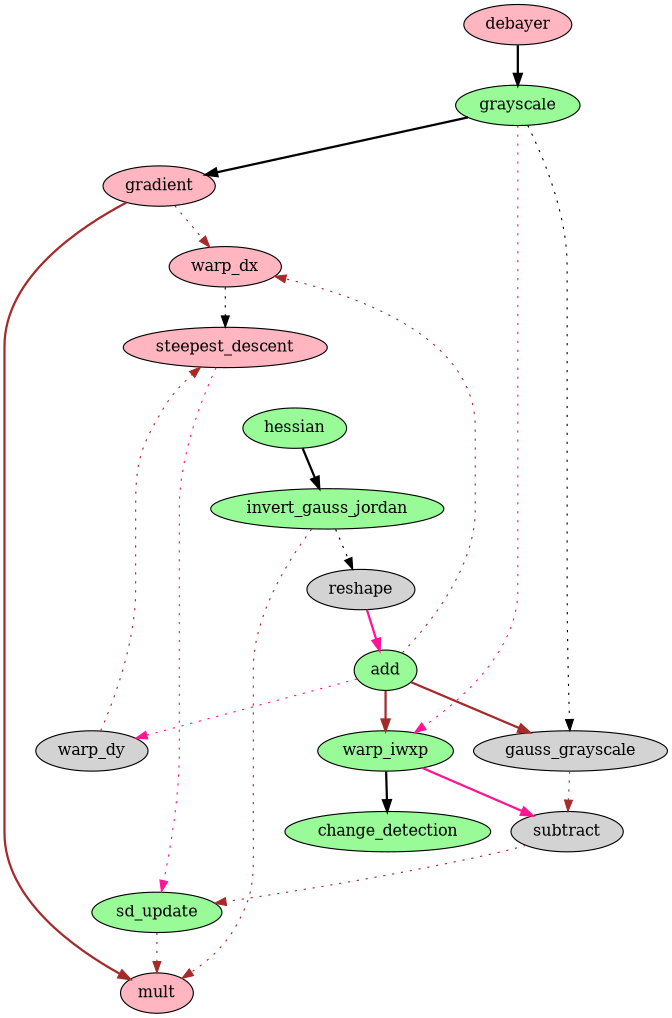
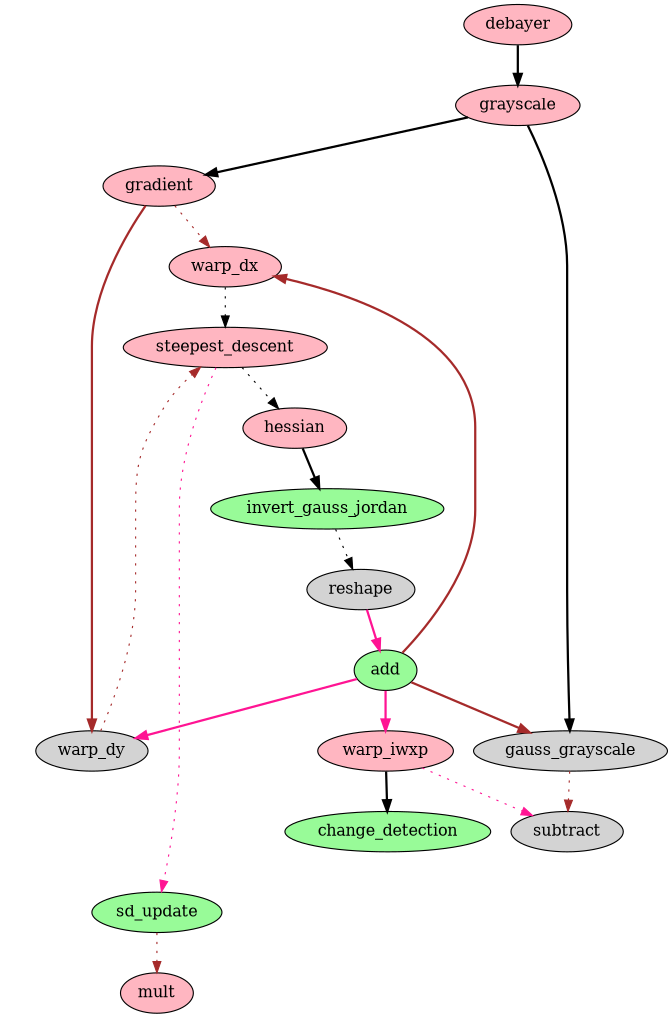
(518, 105) -> (518, 105)
none -> (257, 384)
(567, 419) -> (567, 419)
(474, 421) -> (474, 421)
(295, 428) -> (295, 428)
(518, 443) -> none
(4, 586) -> (92, 457)
(262, 704) -> (252, 707)
(386, 705) -> (386, 705)
(386, 751) -> (386, 751)
(253, 754) -> none
(472, 790) -> (472, 790)
(377, 877) -> none
